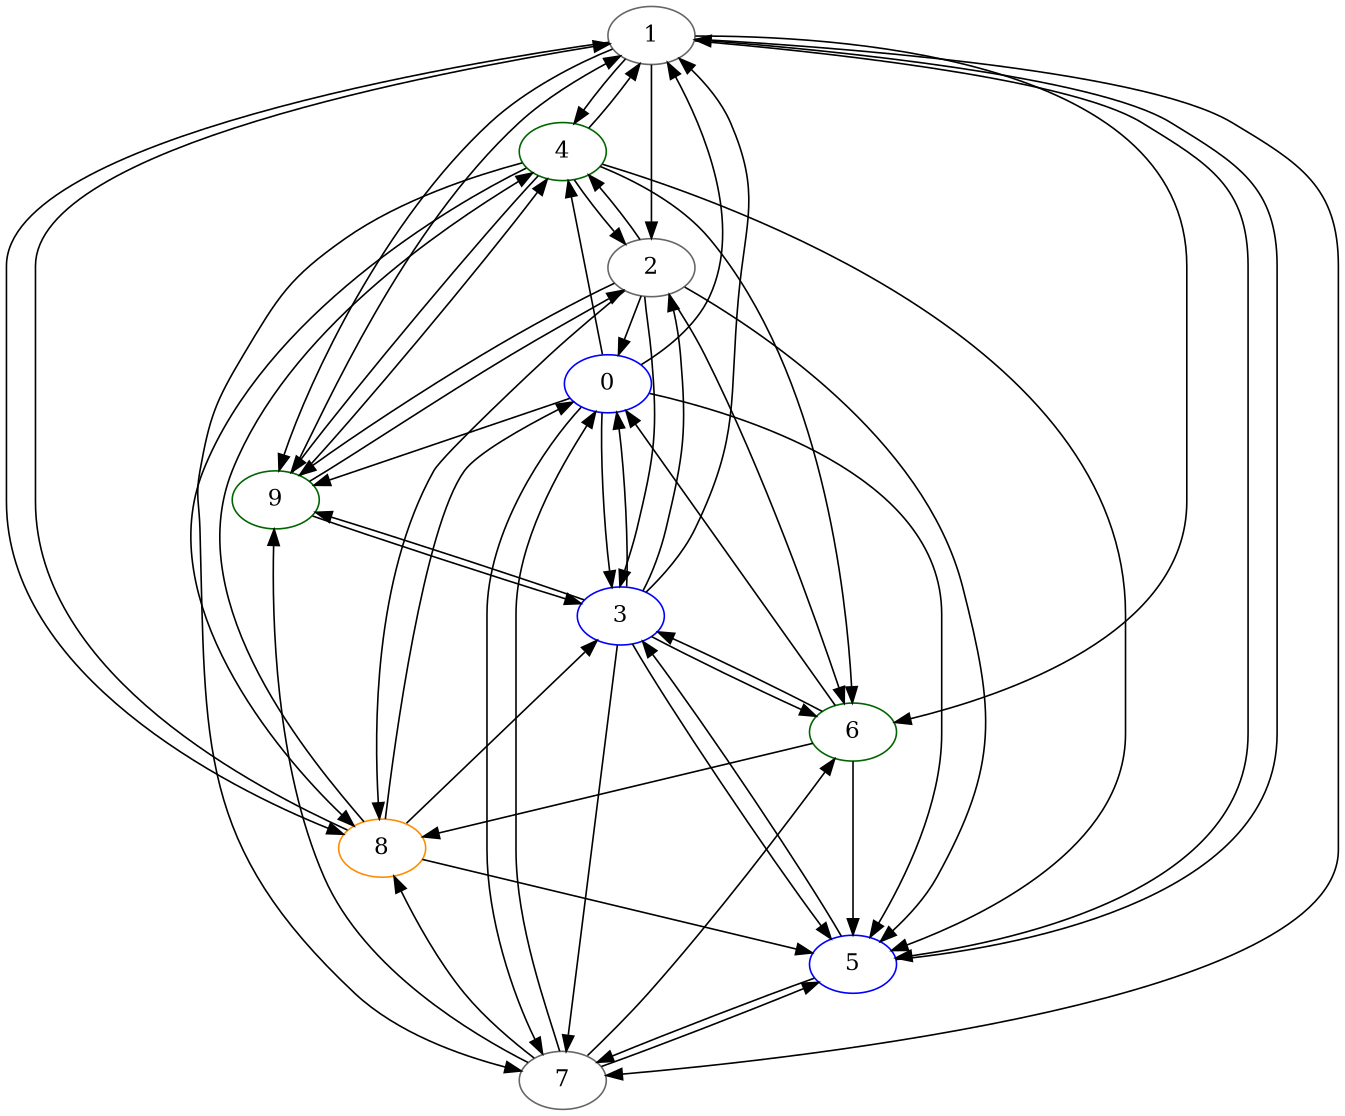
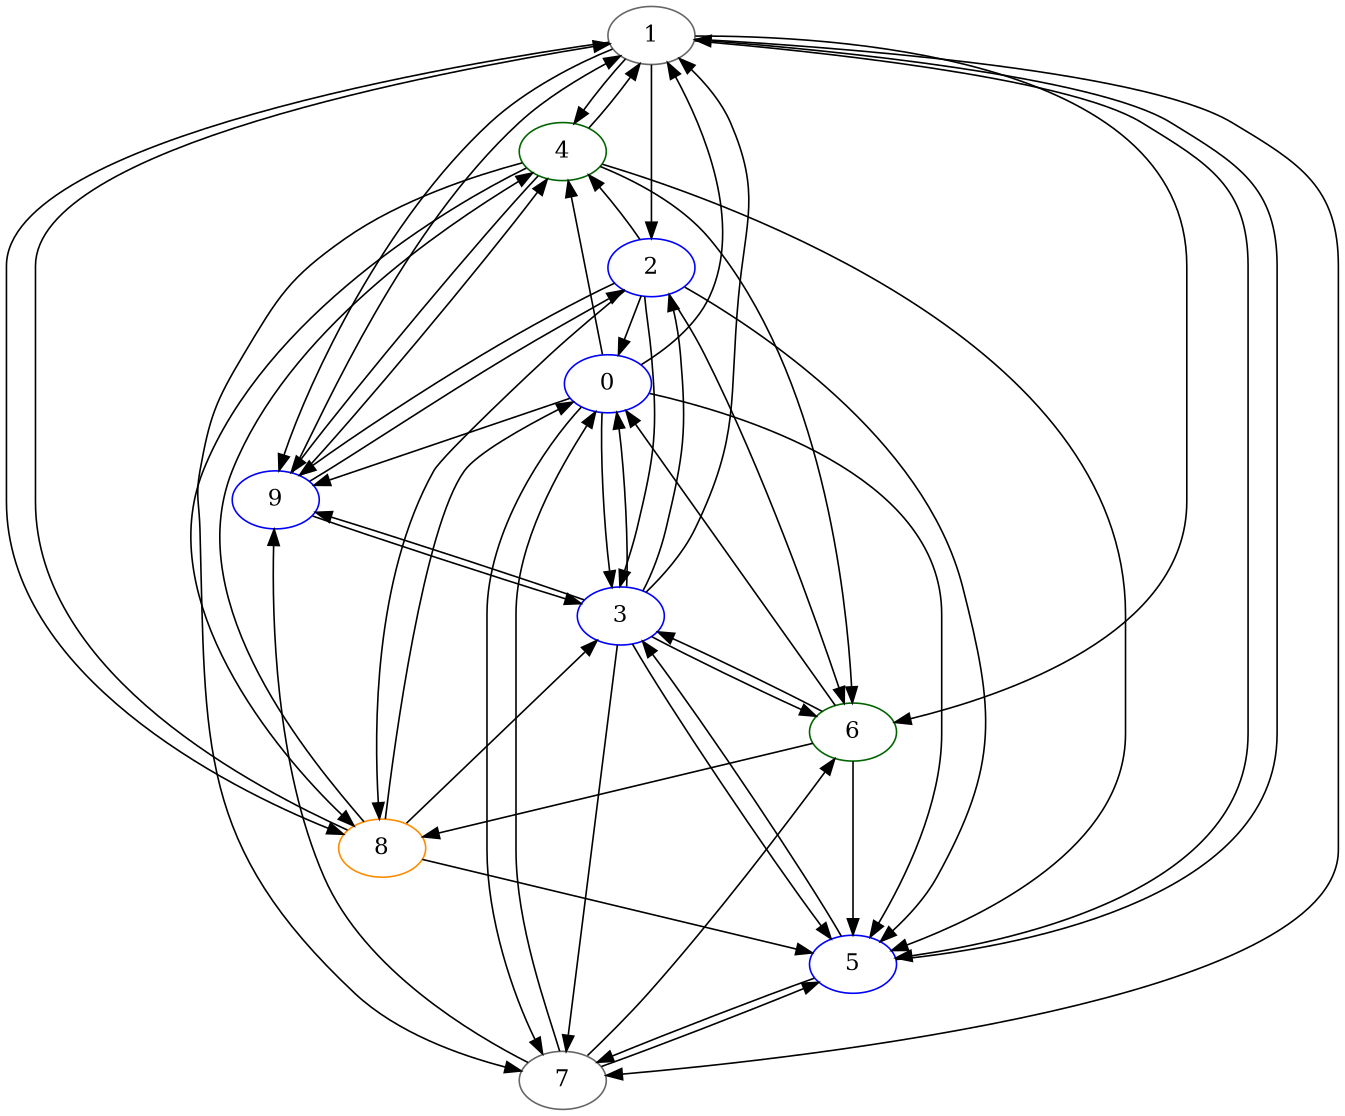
(594, 206) -> none
(651, 268) -> (651, 268)
(276, 500) -> (276, 500)
(457, 983) -> none
